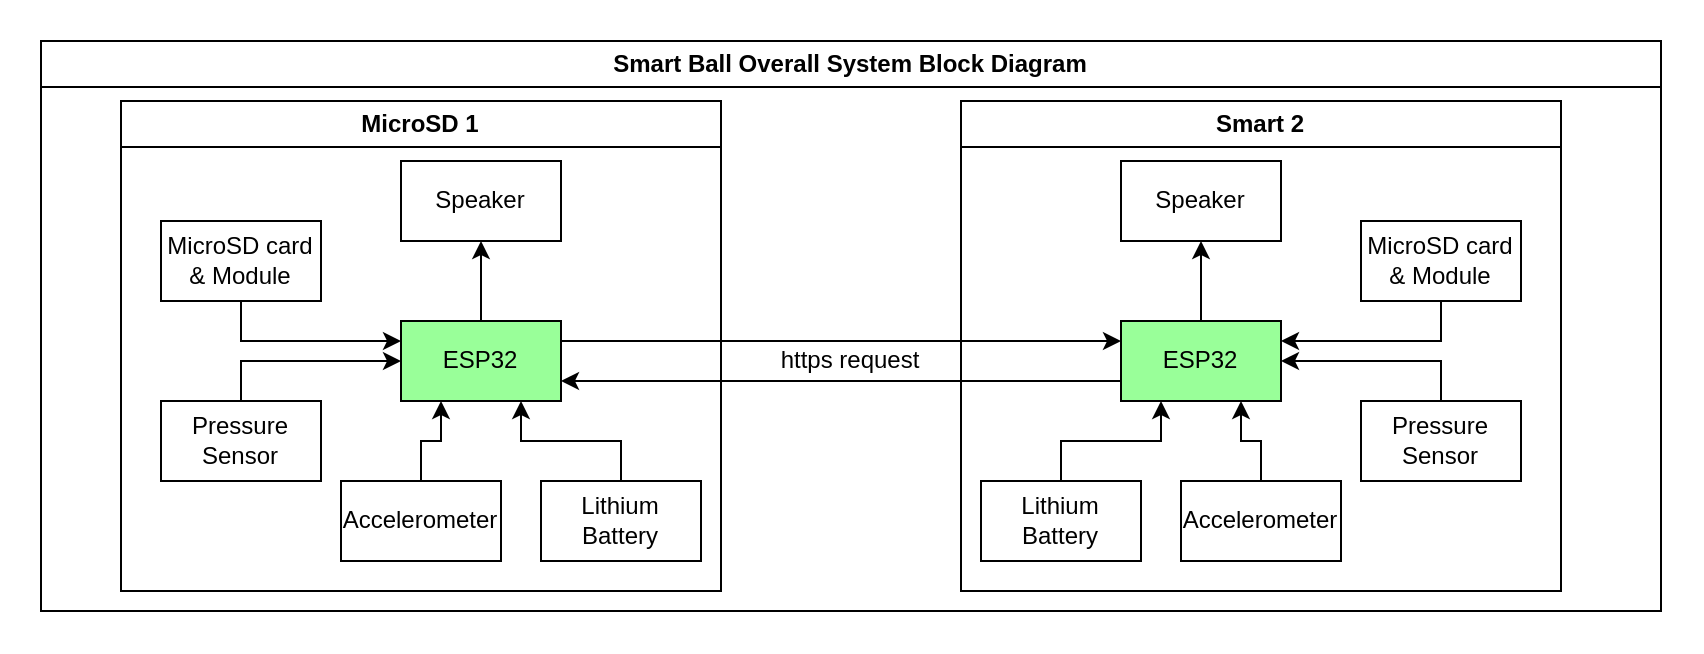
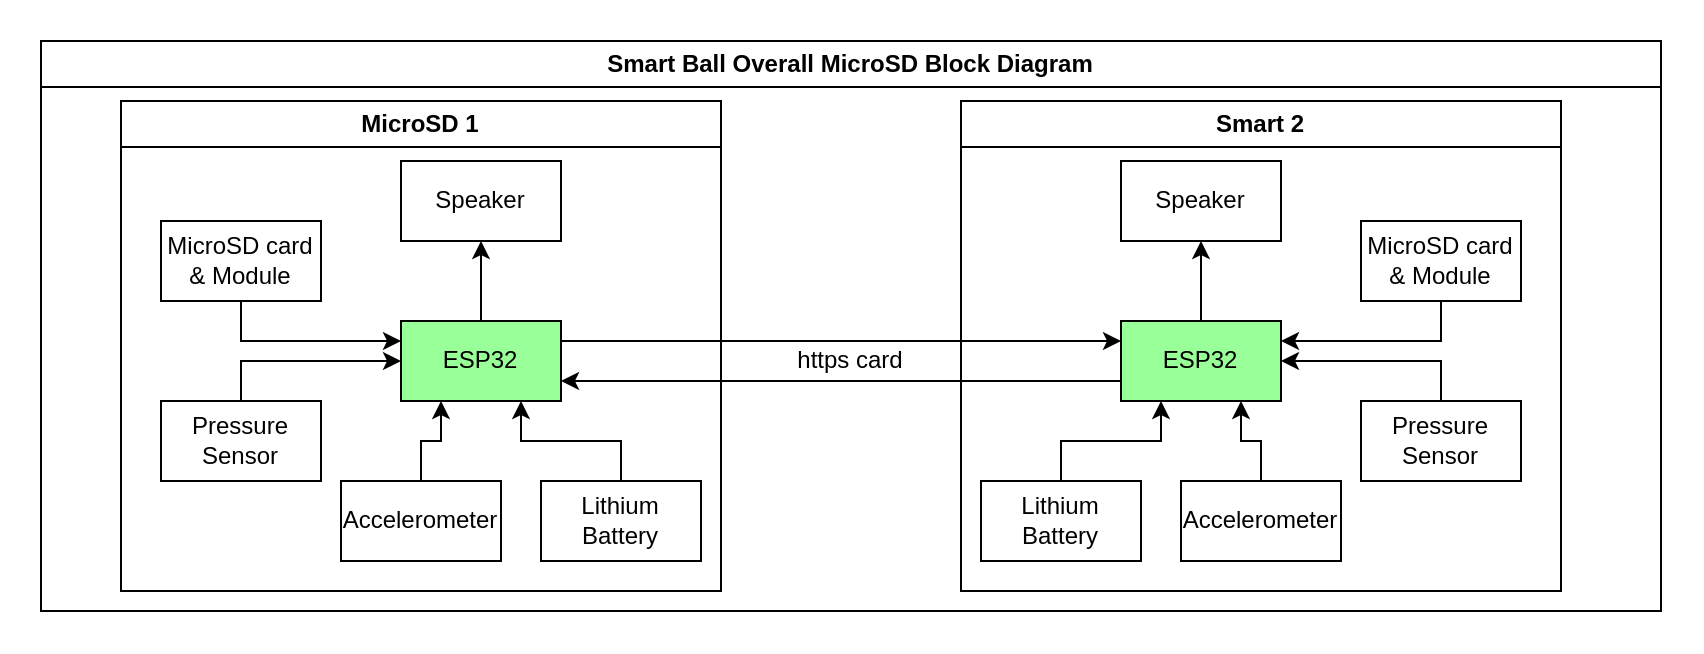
(851, 65) -> (851, 65)
(851, 361) -> (851, 361)
